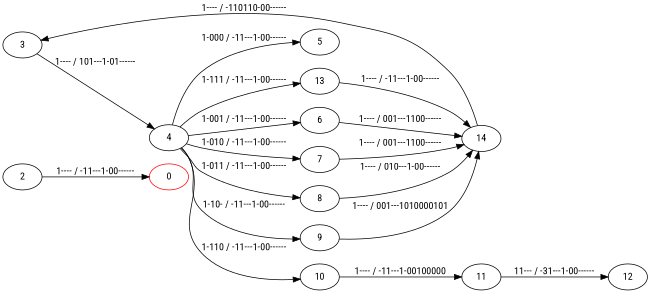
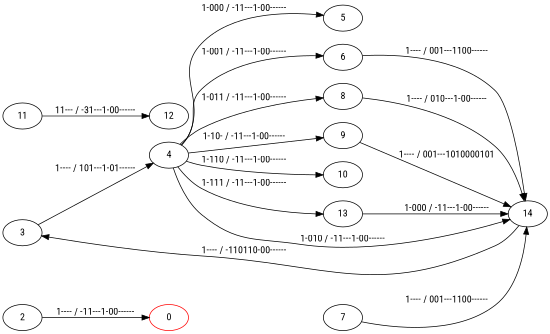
(401, 79) -> (447, 208)
(239, 154) -> (323, 246)
(397, 277) -> none
